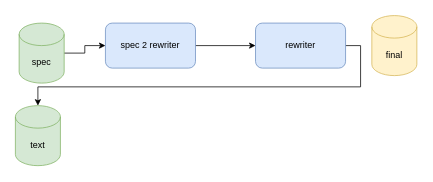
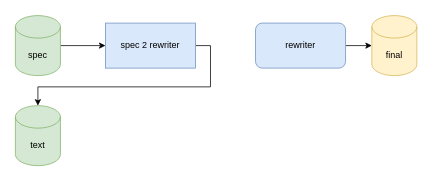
(150, 45) -> (150, 45)
(230, 45) -> (210, 63)
(42, 53) -> (38, 45)
(307, 87) -> (362, 45)
